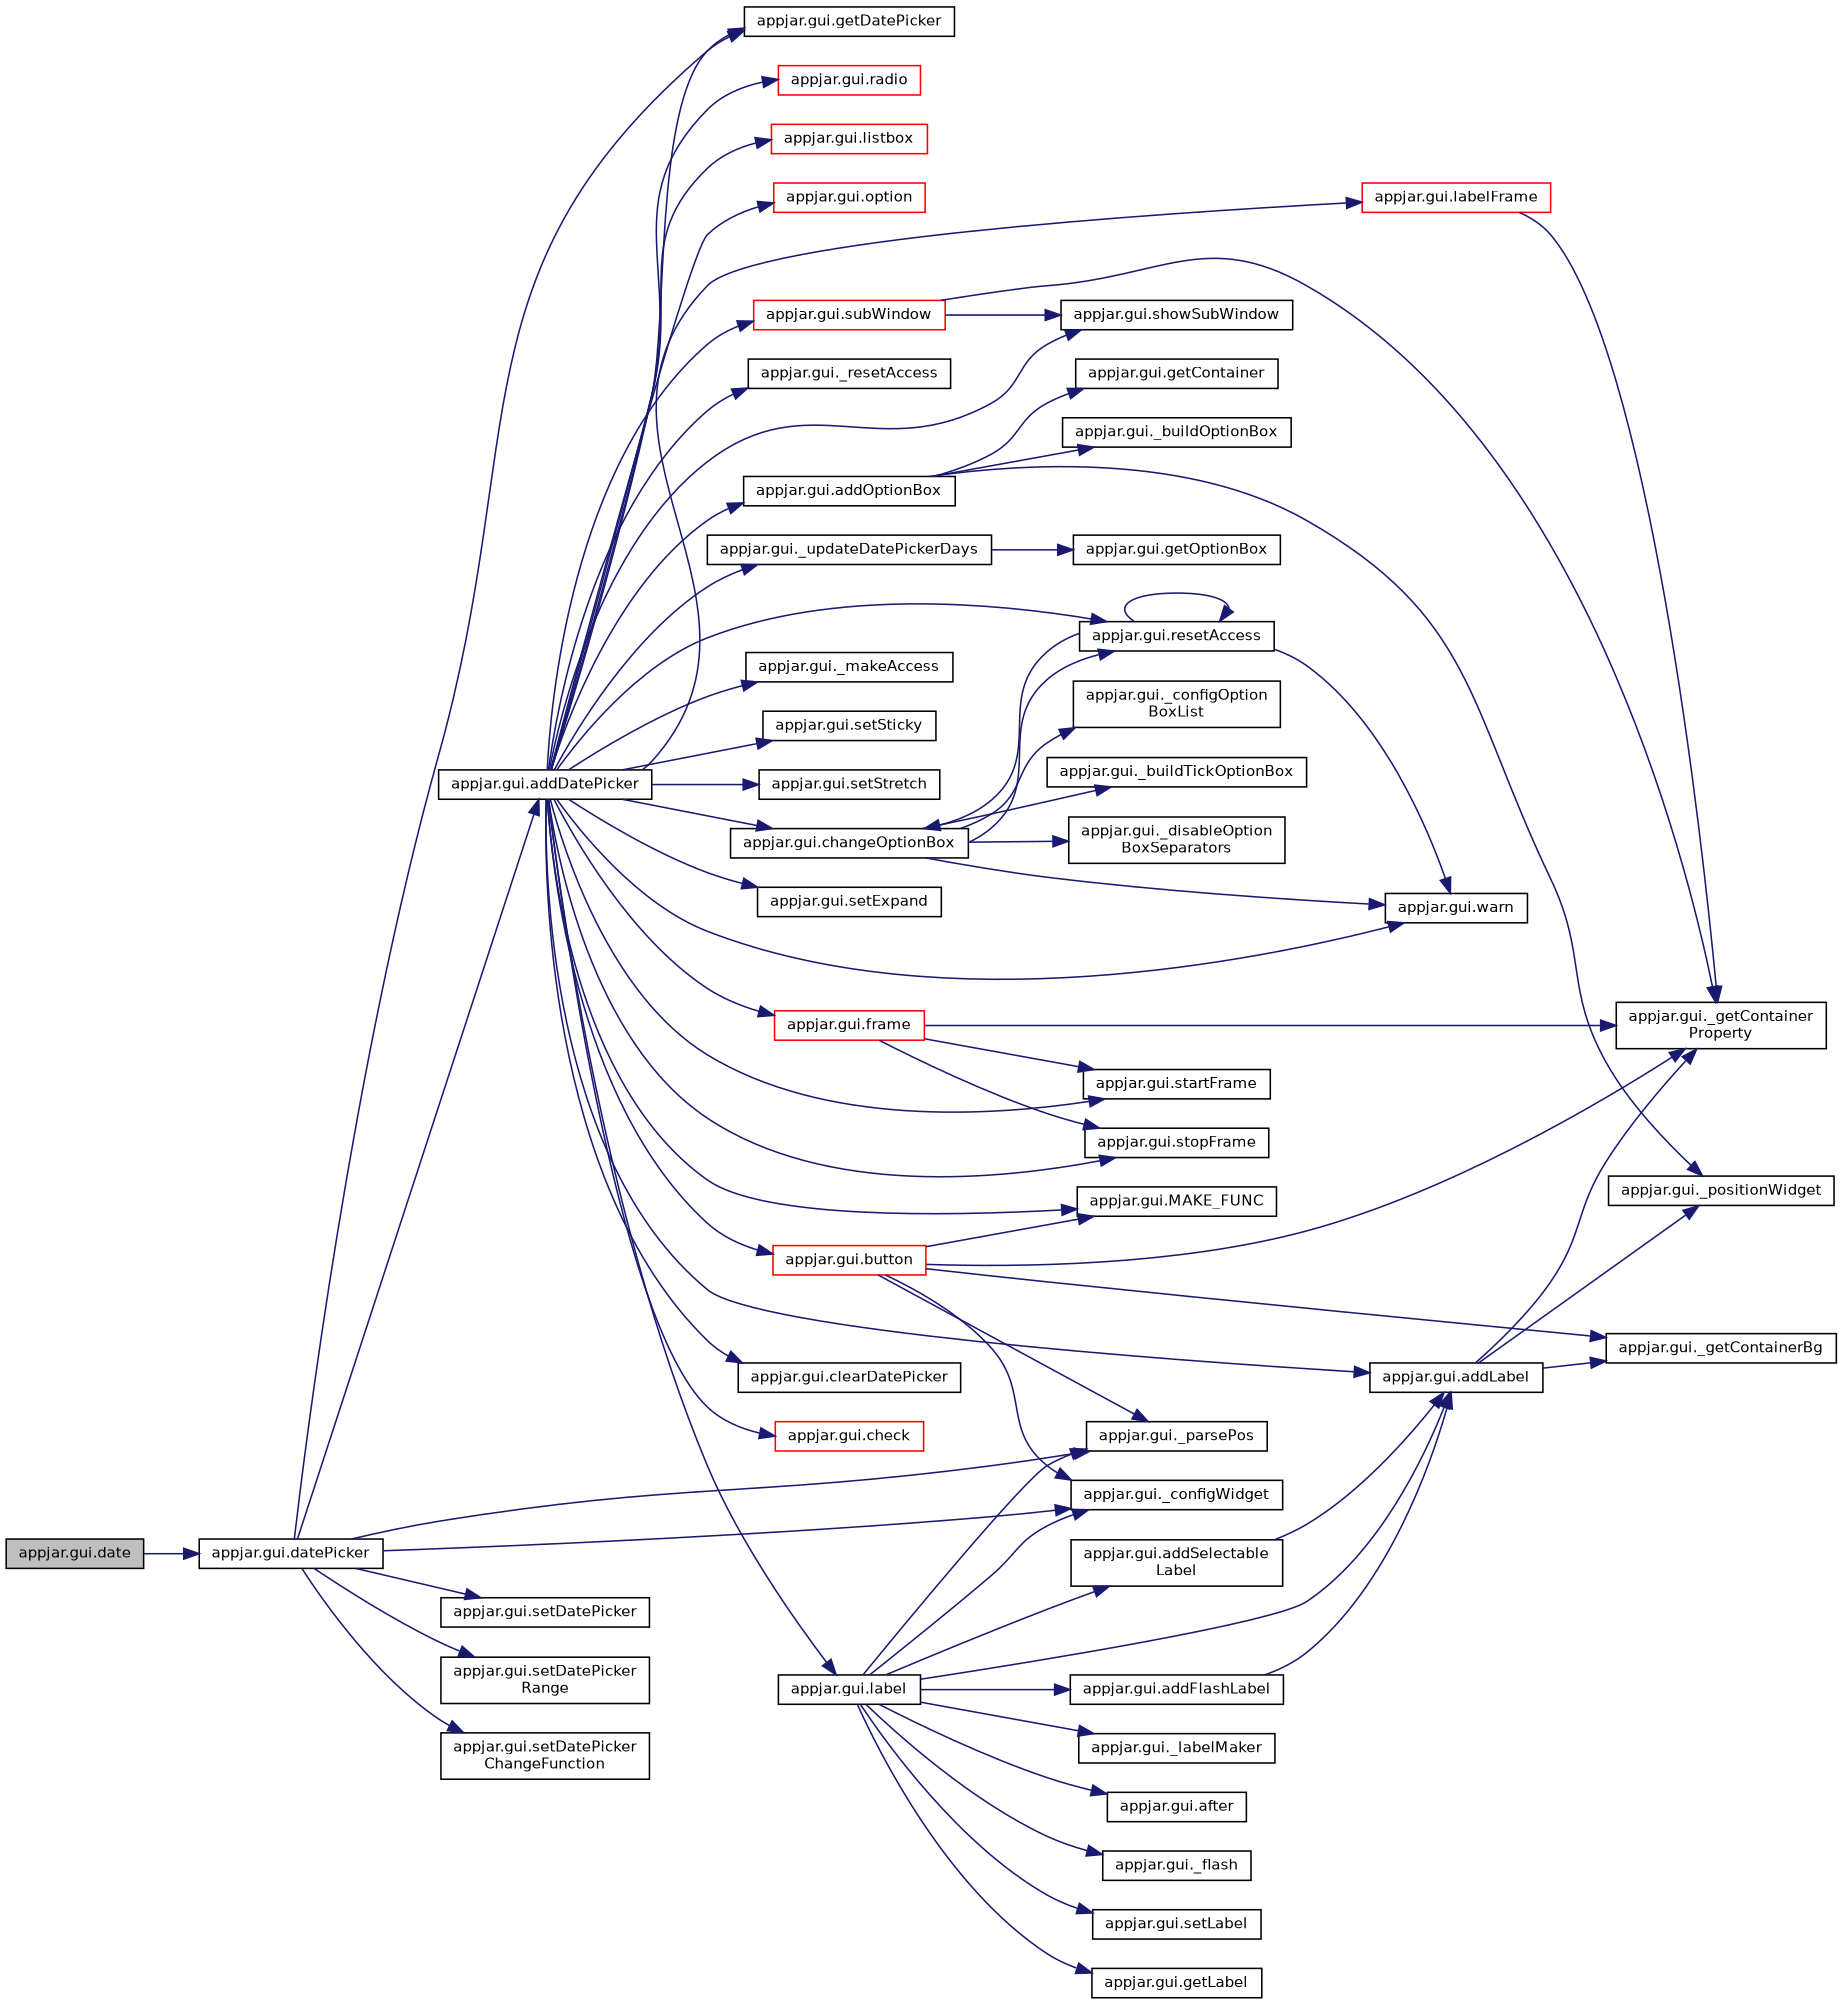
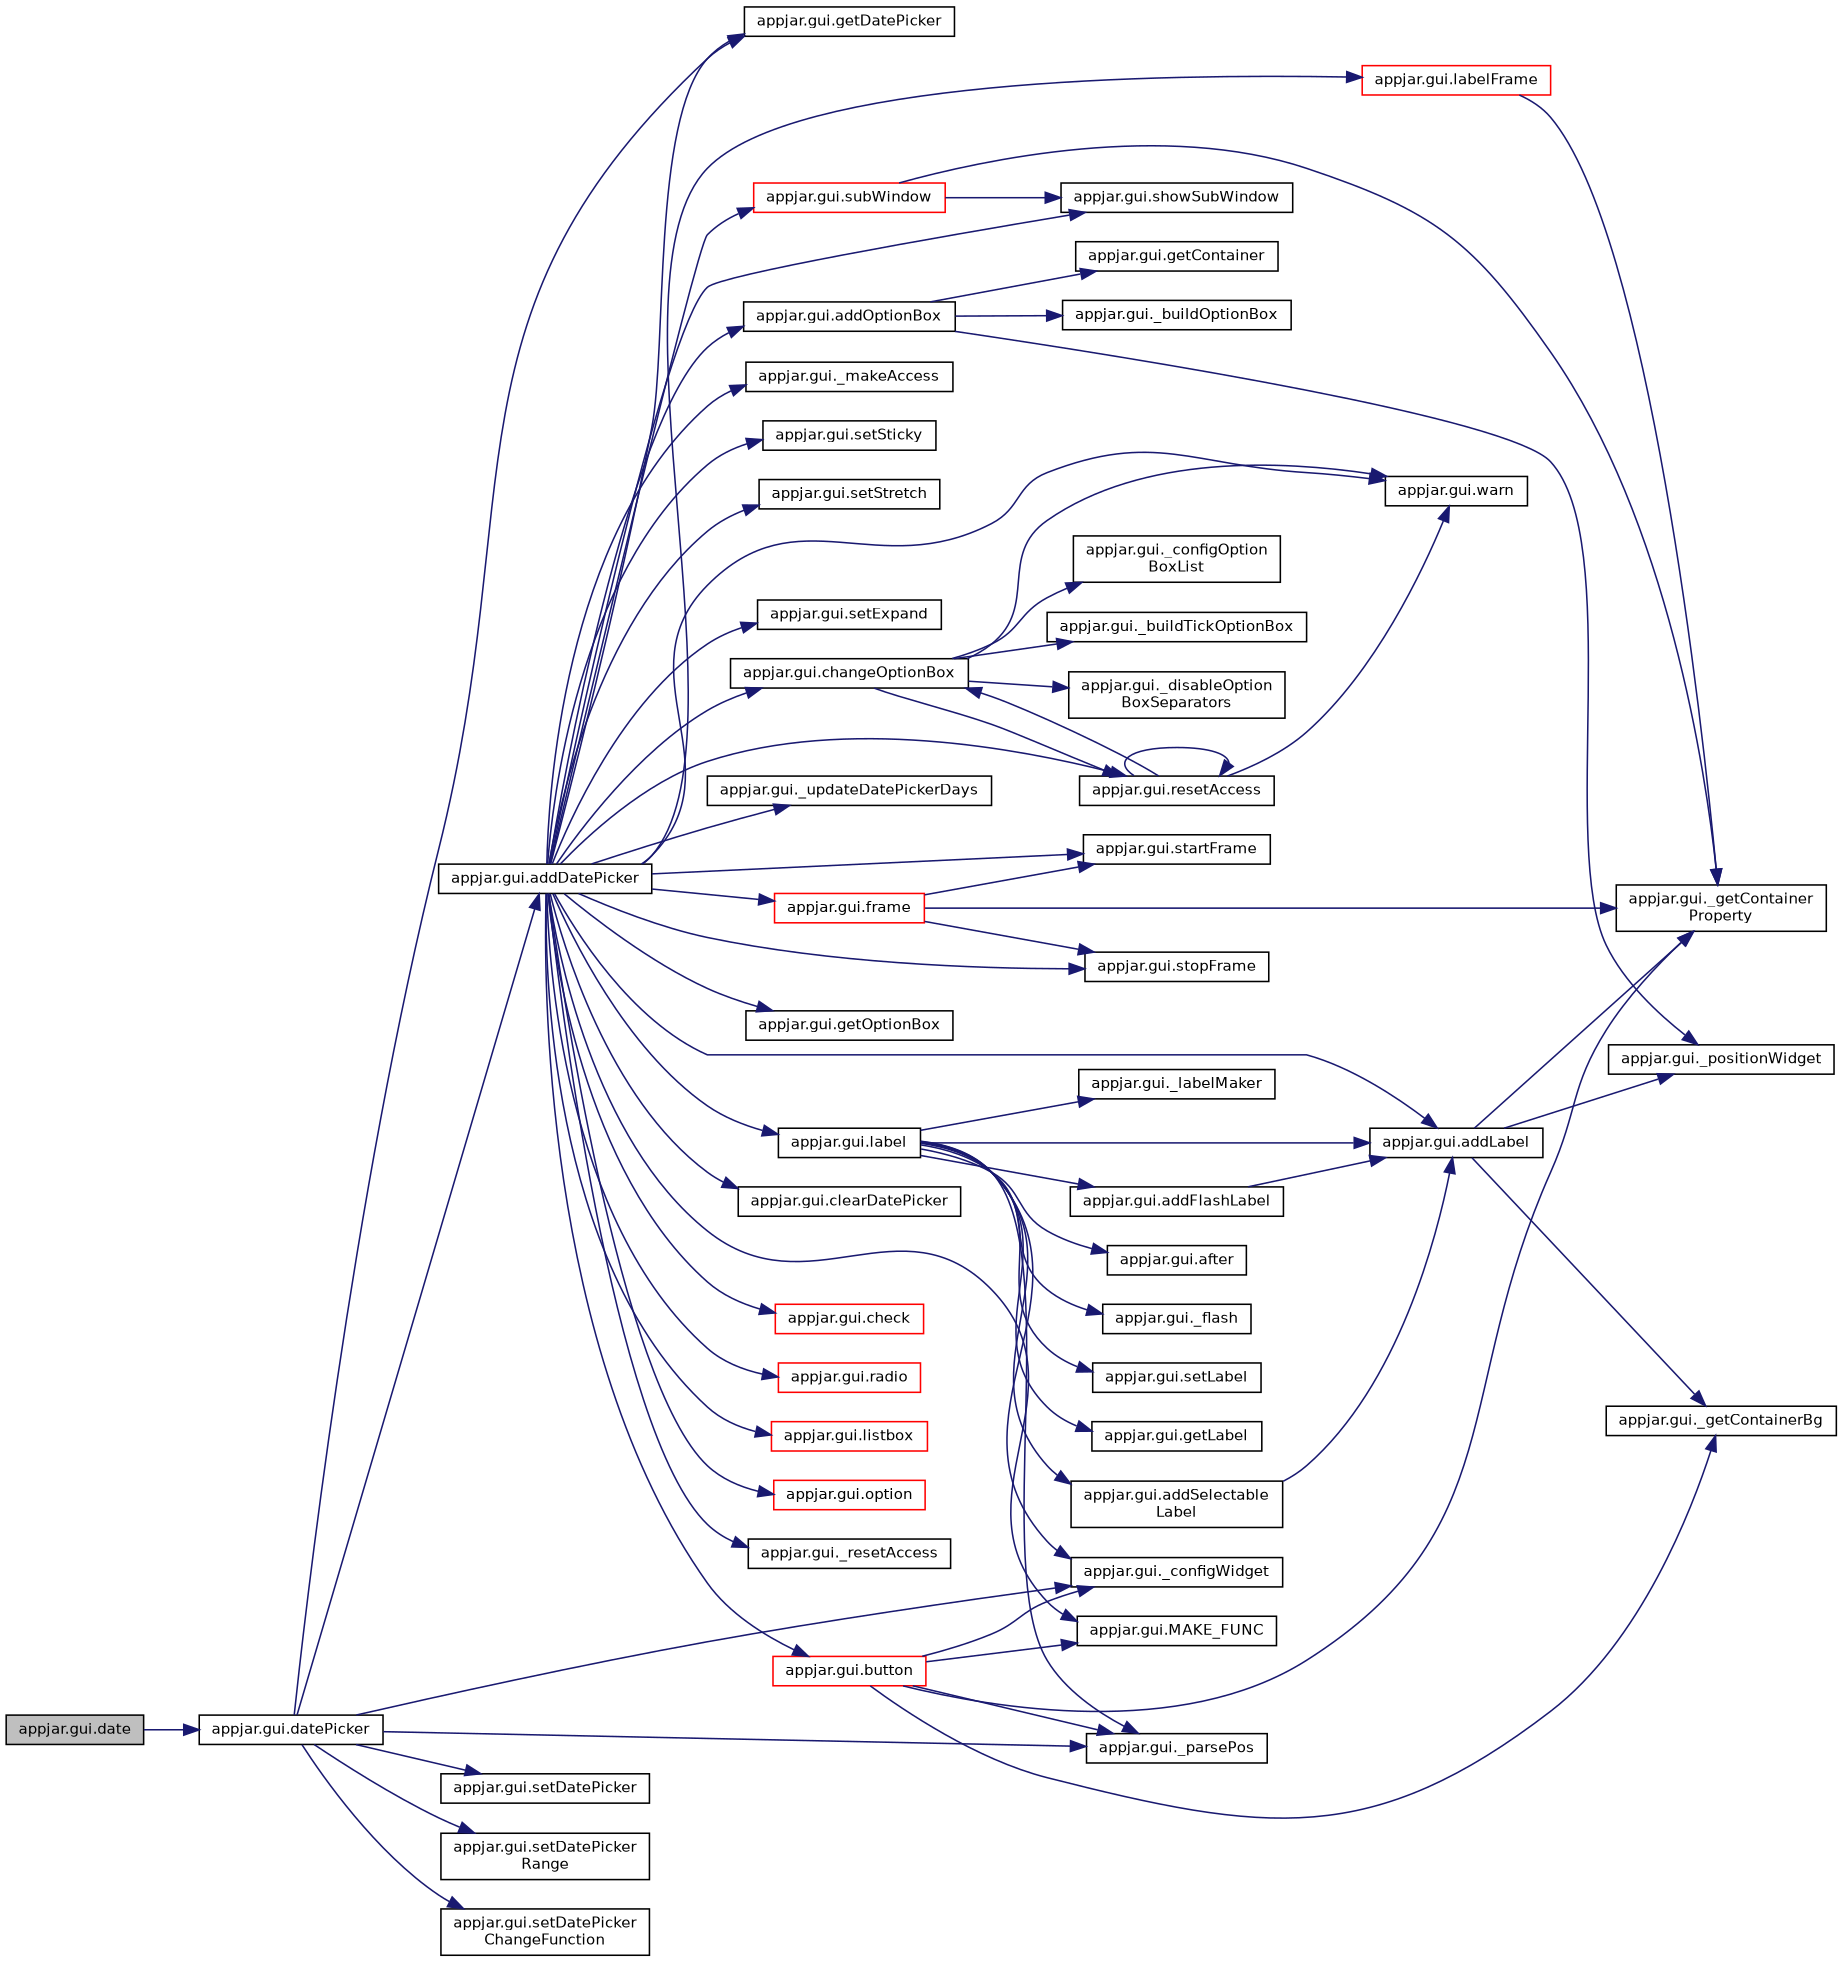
(1024, 550) -> (655, 960)
